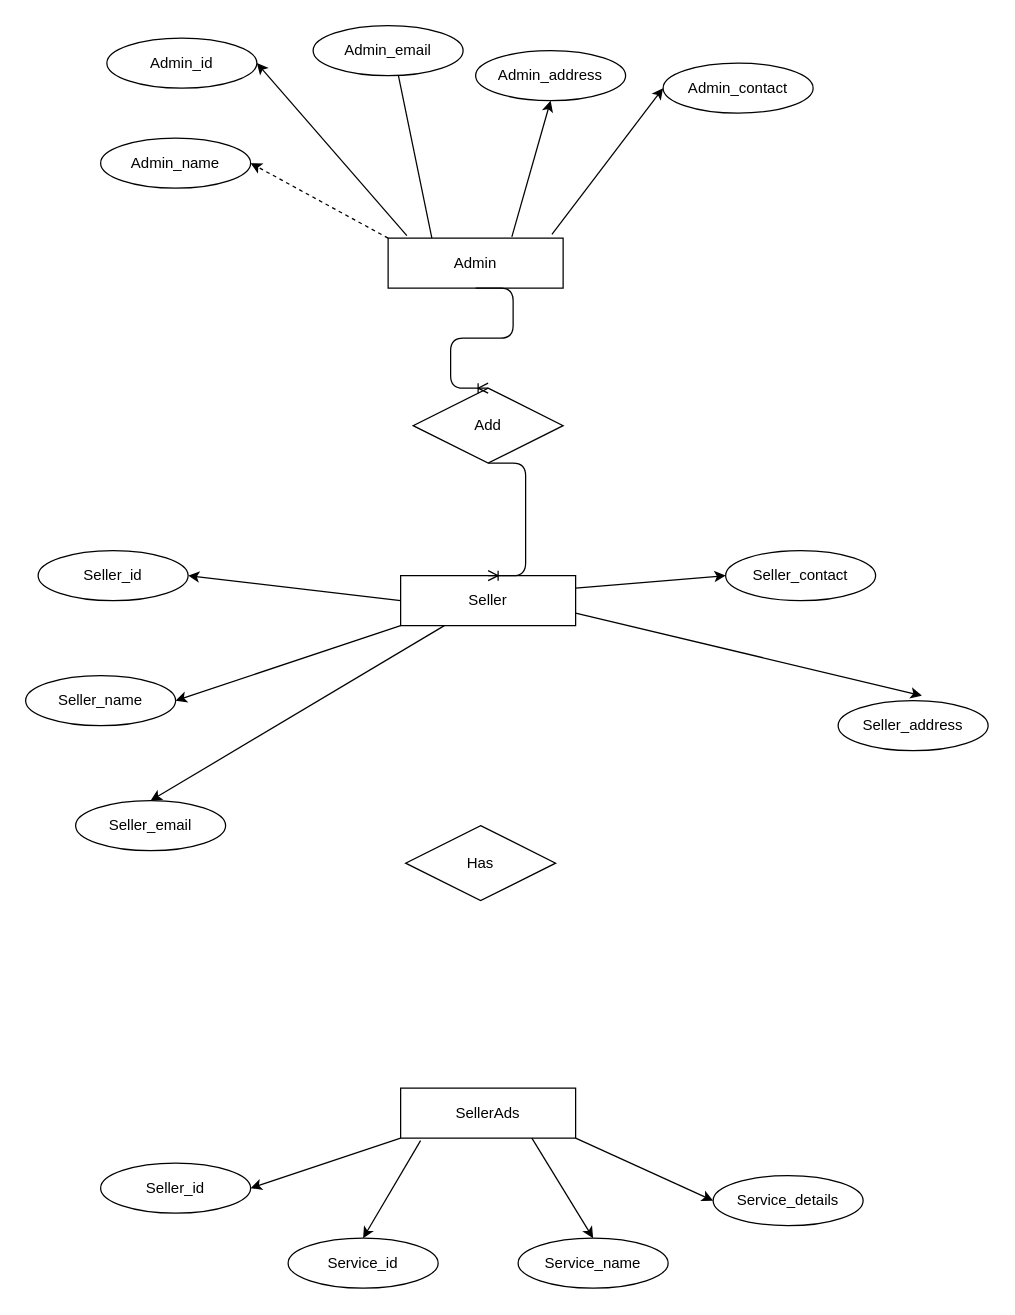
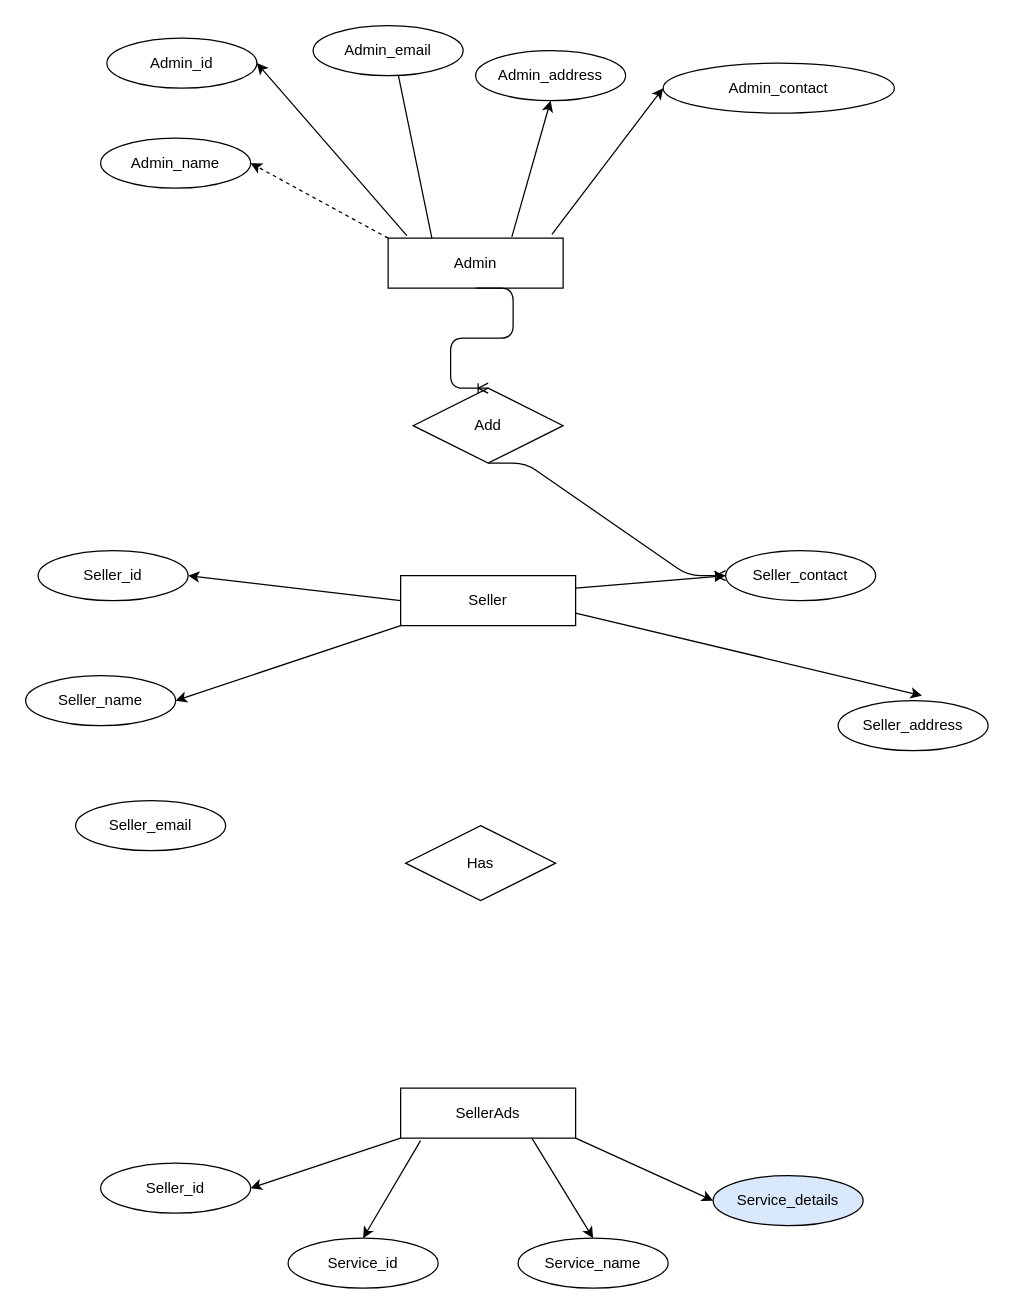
(738, 88) -> (779, 88)
(526, 520) -> (609, 521)
(301, 711) -> none
(788, 1201) -> (788, 1201)
